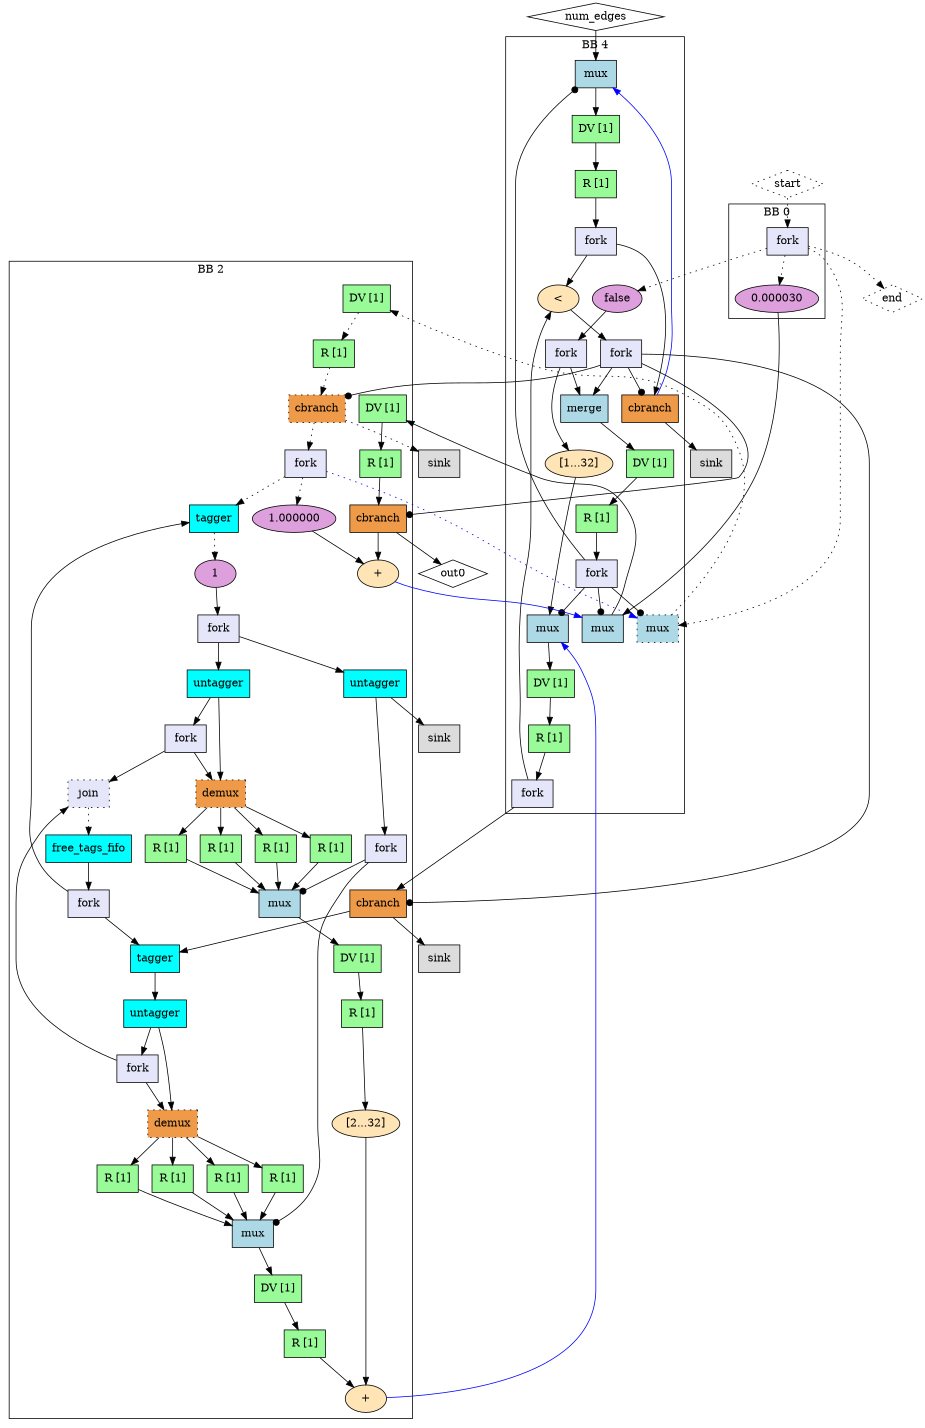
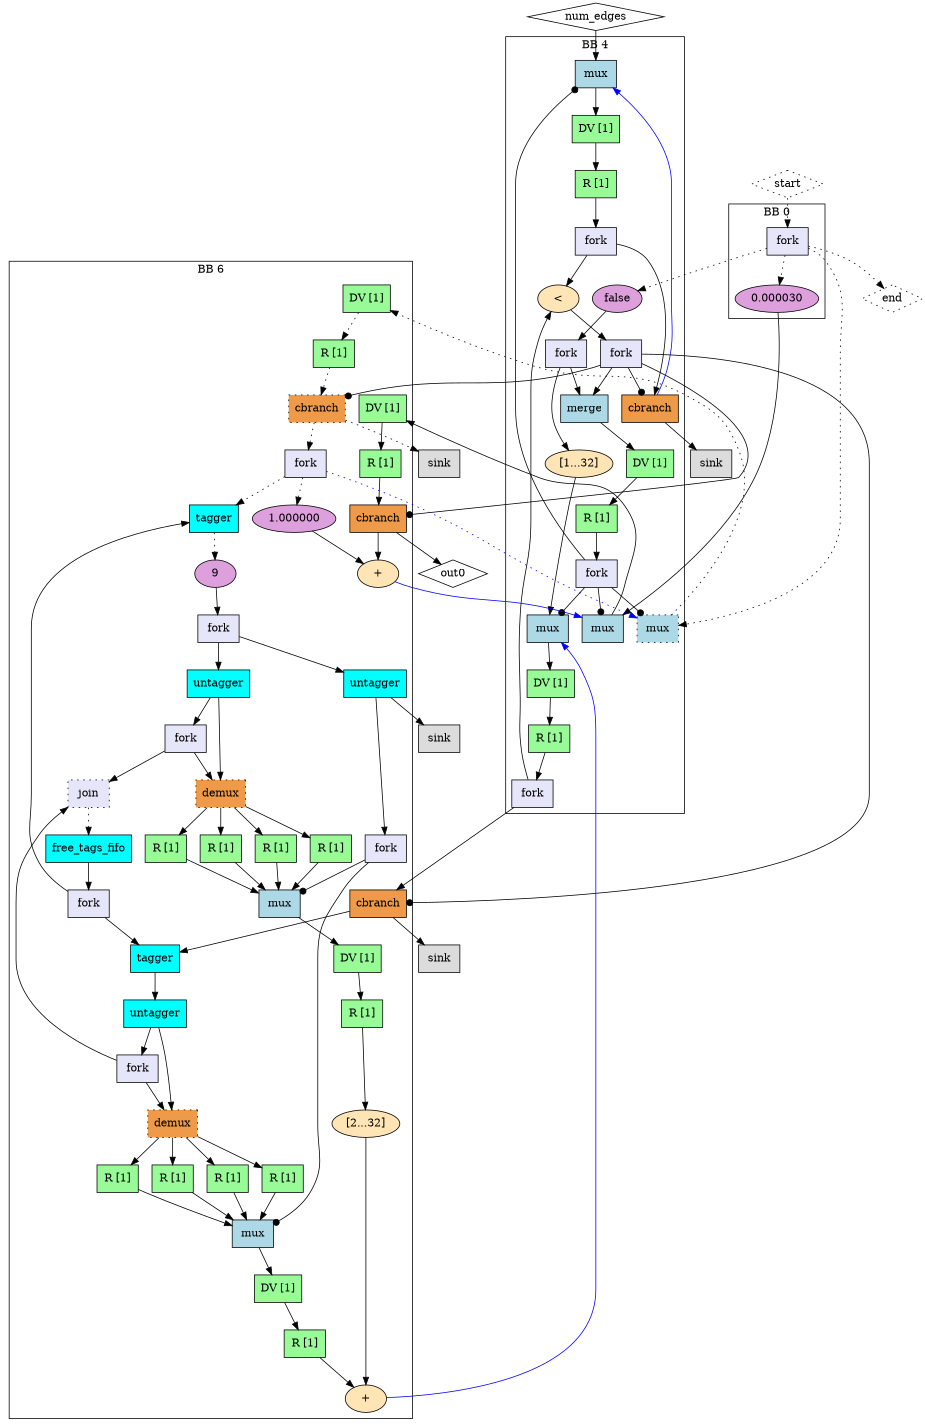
(211, 270) -> (211, 270)
(215, 574) -> (215, 574)
